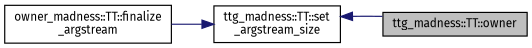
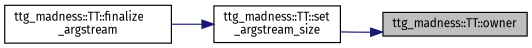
(368, 16) -> (356, 32)
(88, 24) -> (88, 24)
